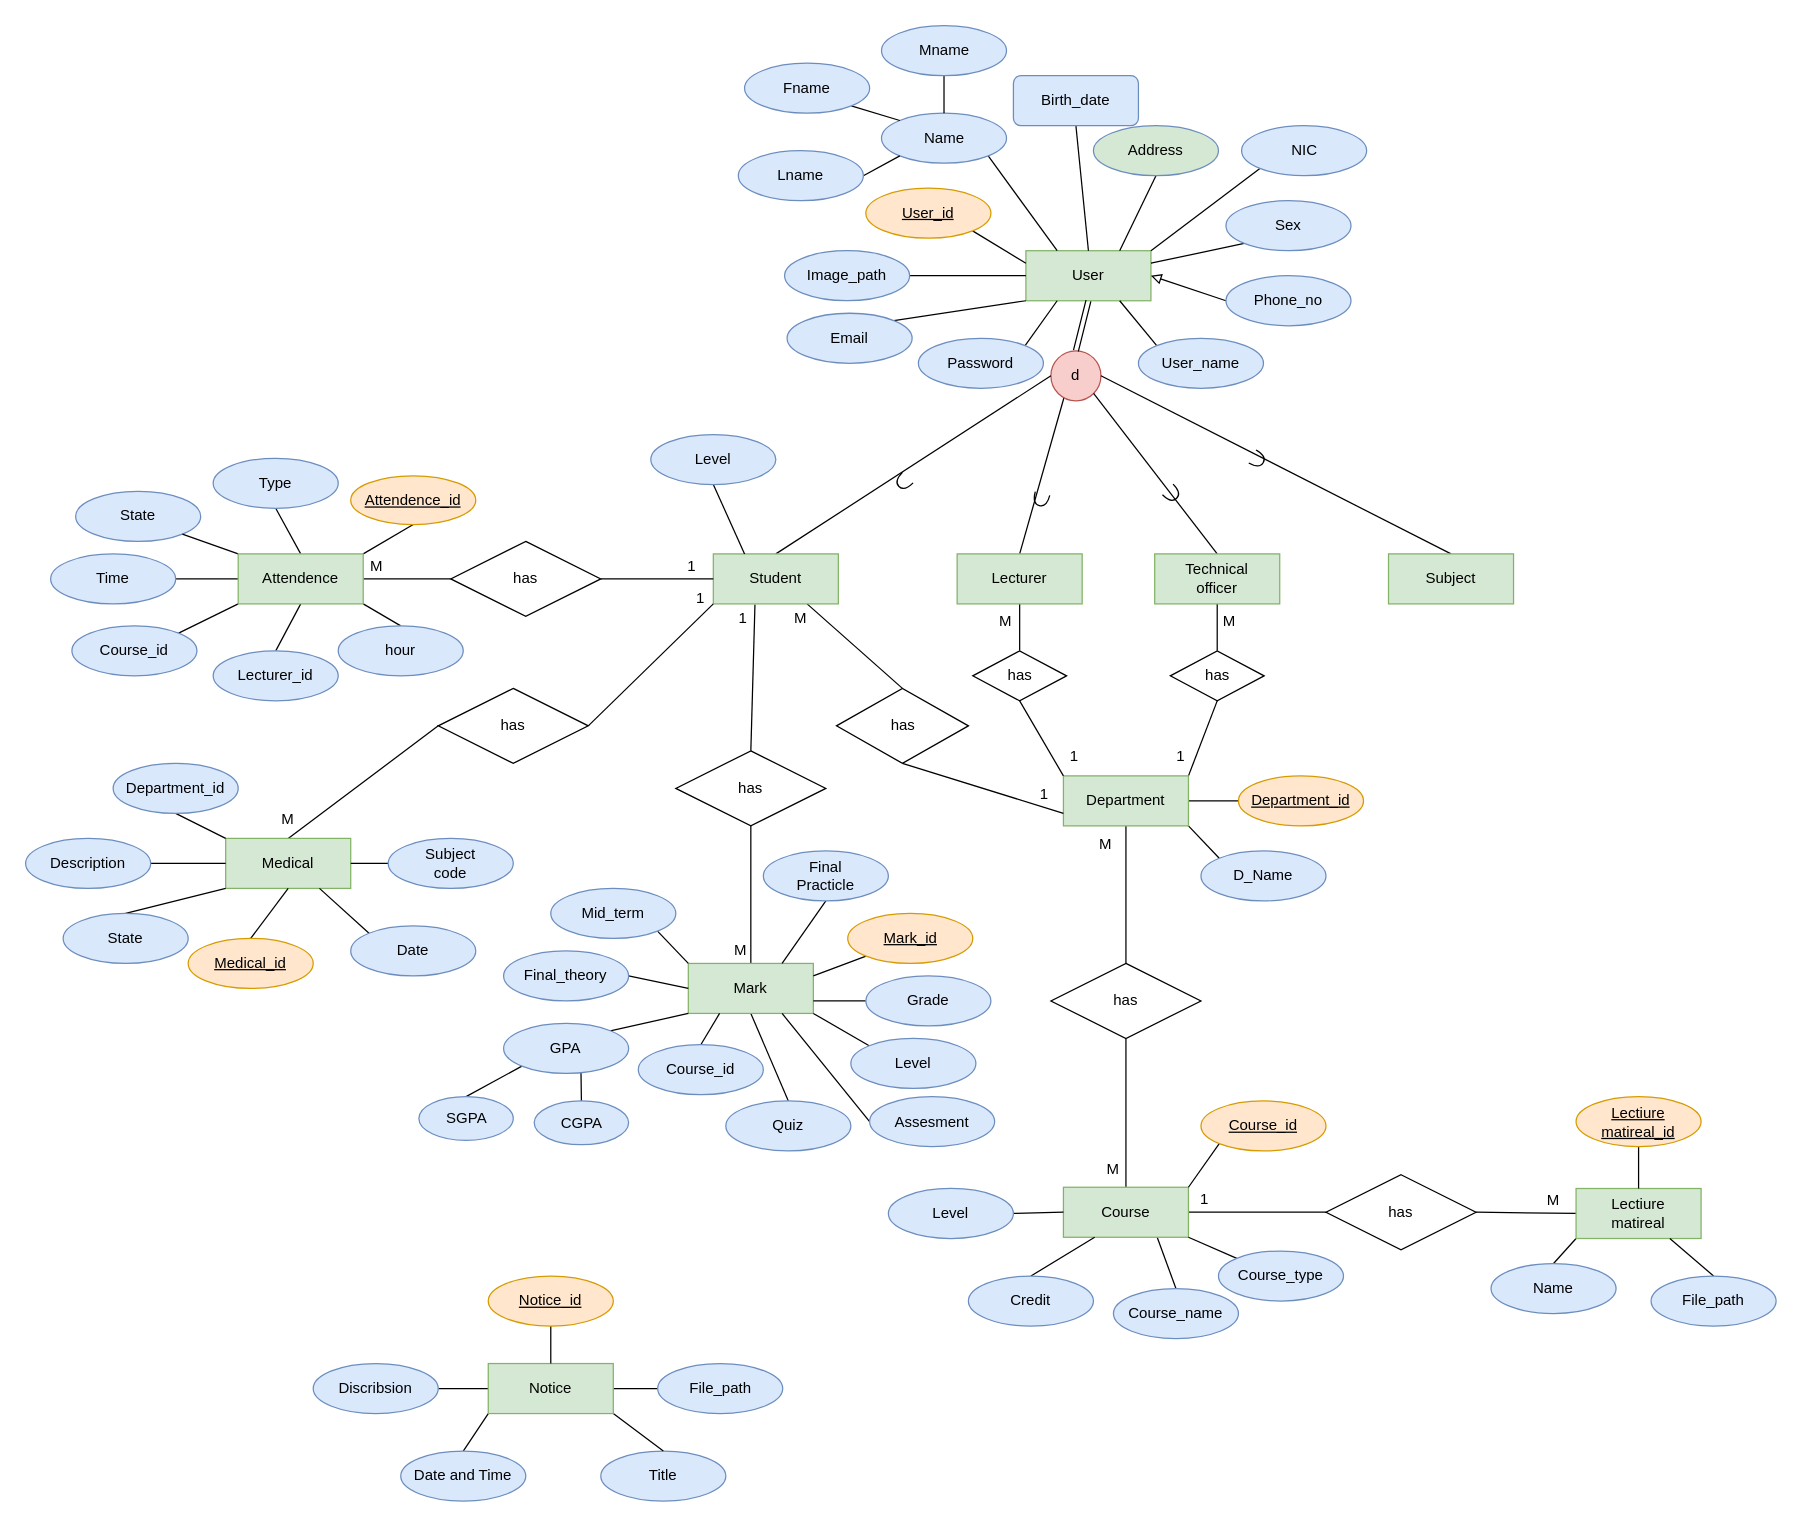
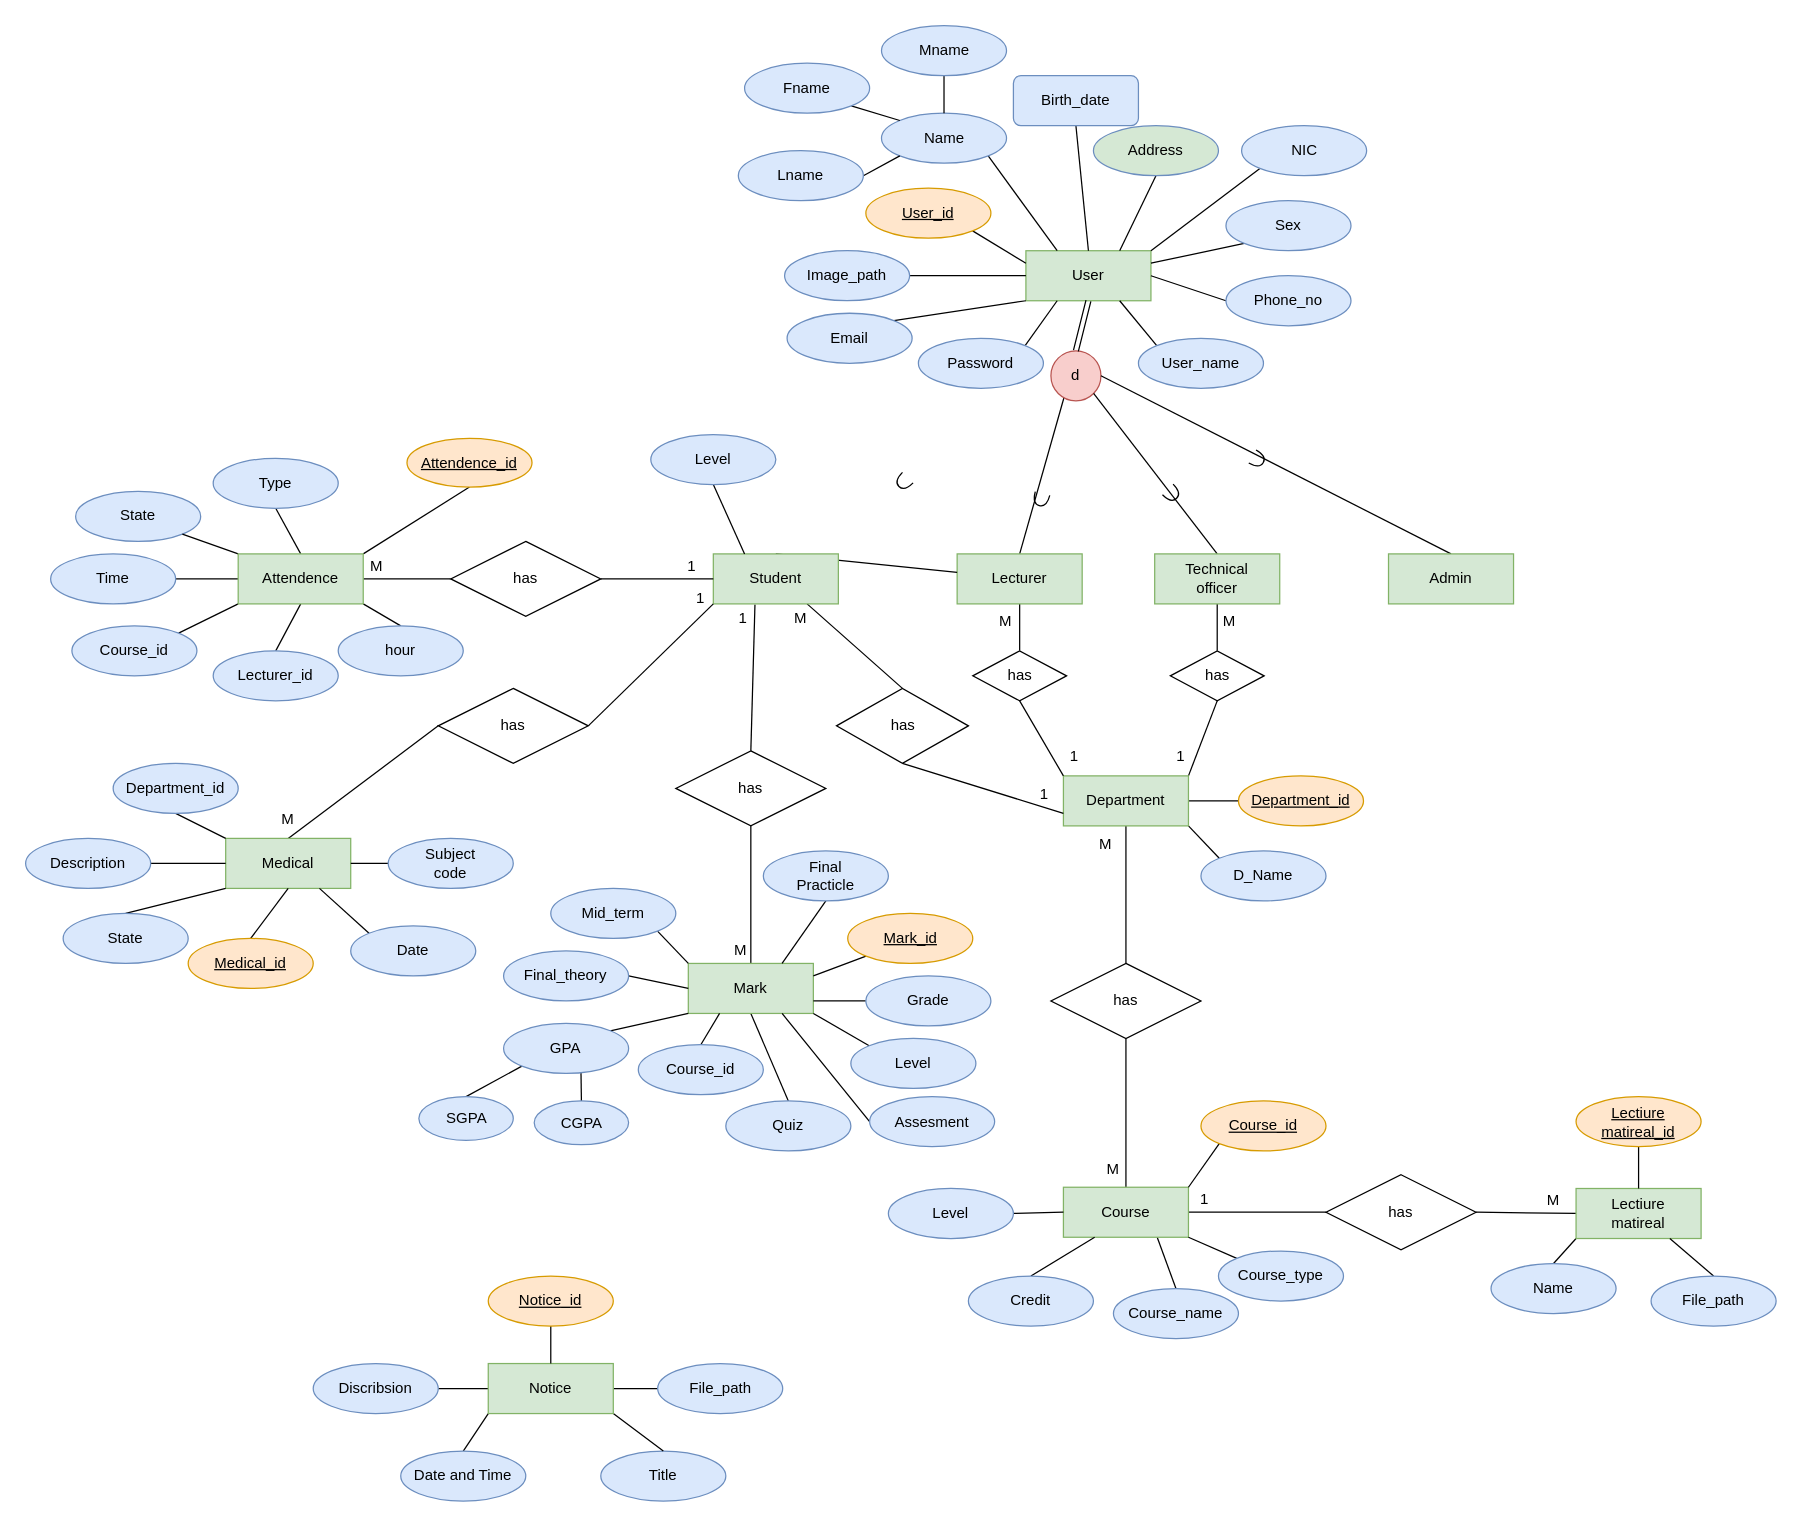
(1161, 279) -> (1156, 278)
(976, 424) -> (897, 566)
(413, 500) -> (469, 463)
(1451, 578) -> (1451, 578)
